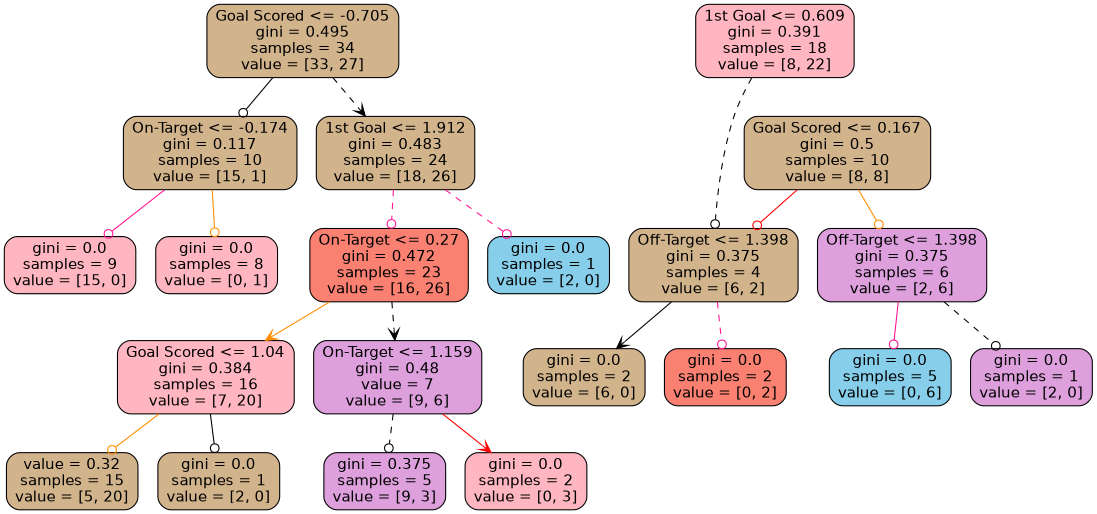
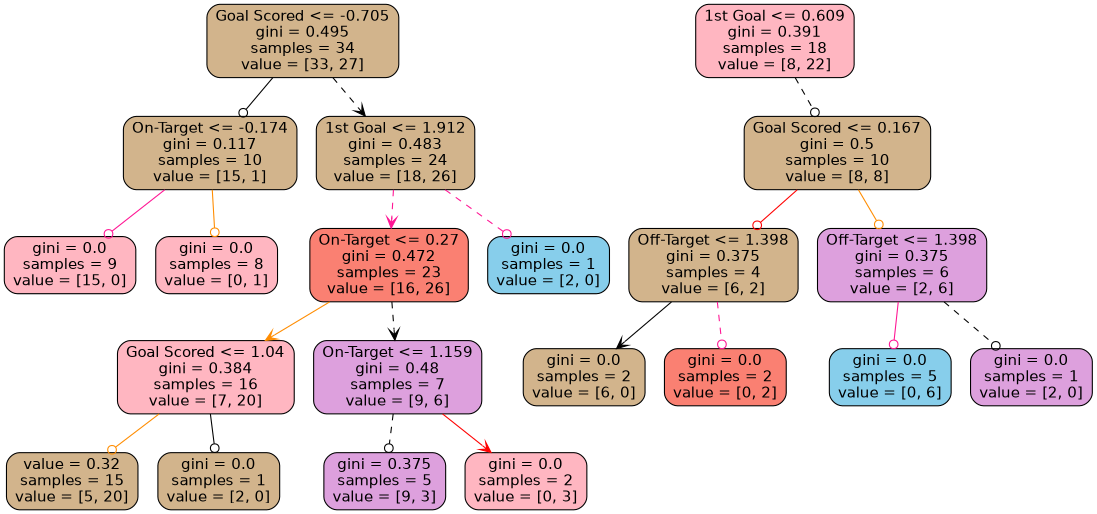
(726, 147) -> (804, 93)
(393, 205) -> (393, 205)
(398, 377) -> (398, 377)
